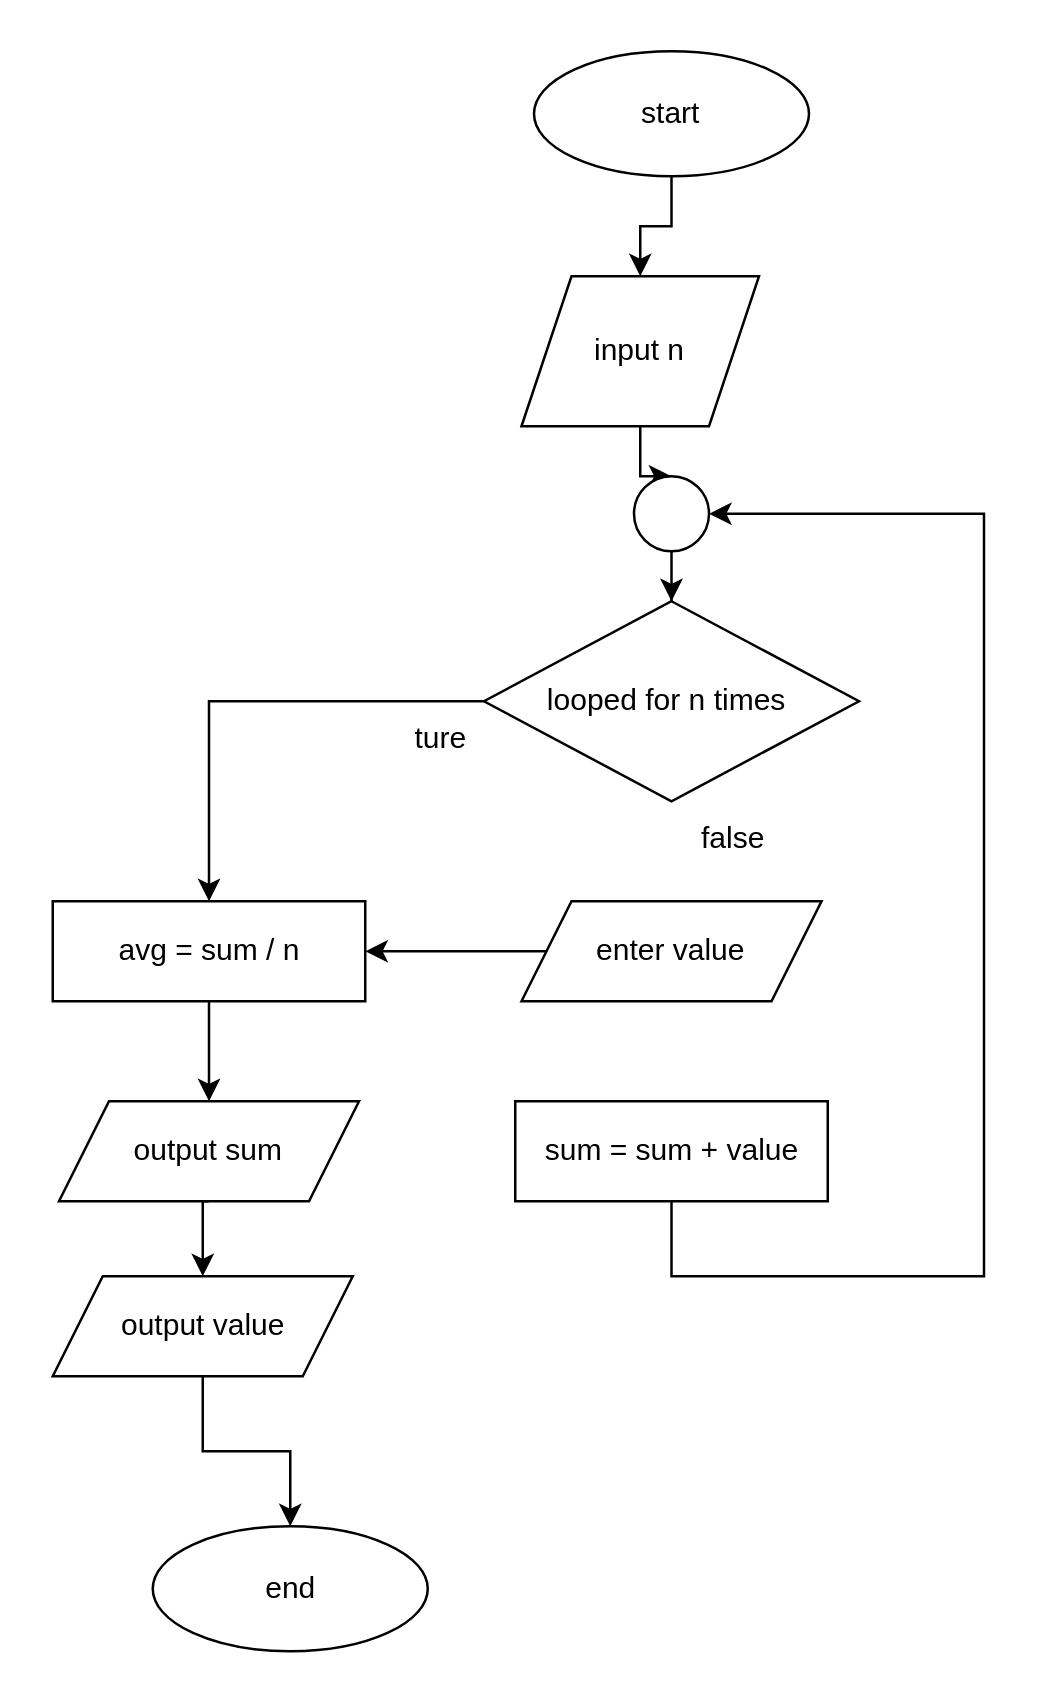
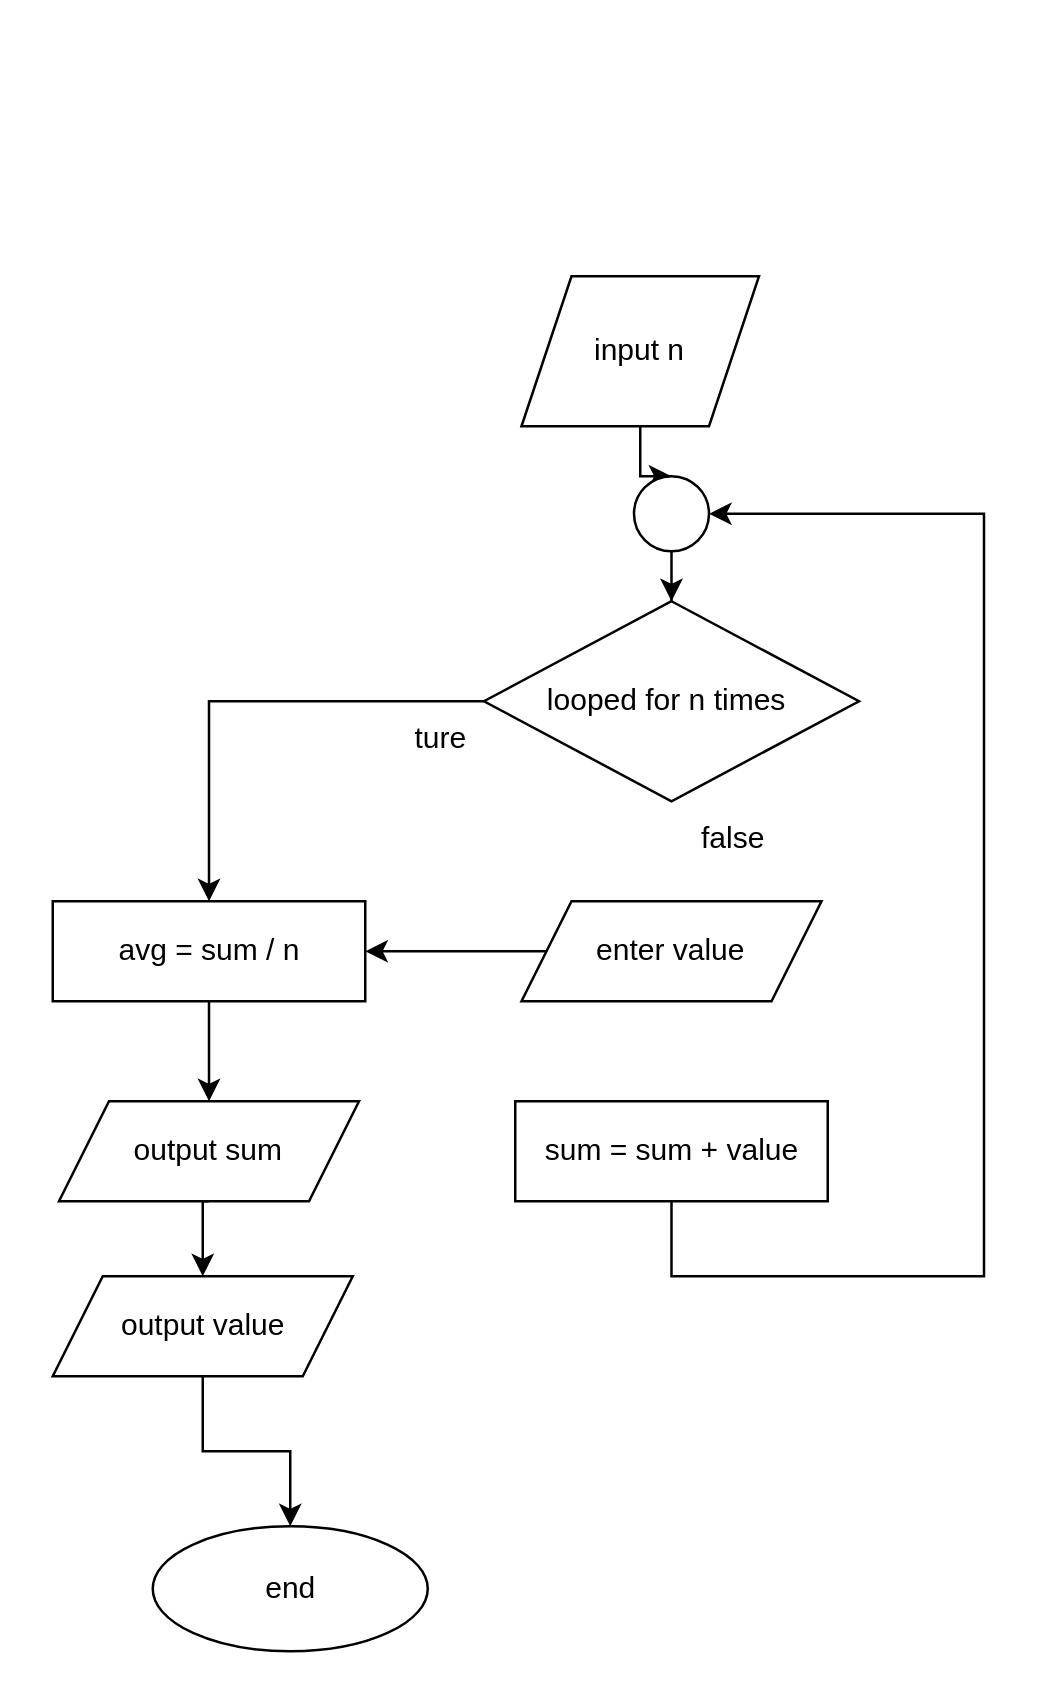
(671, 114) -> none
(664, 226) -> none
